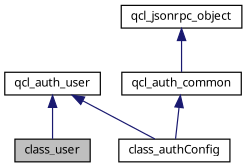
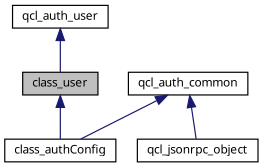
(182, 56) -> (194, 123)
(119, 120) -> (60, 123)
